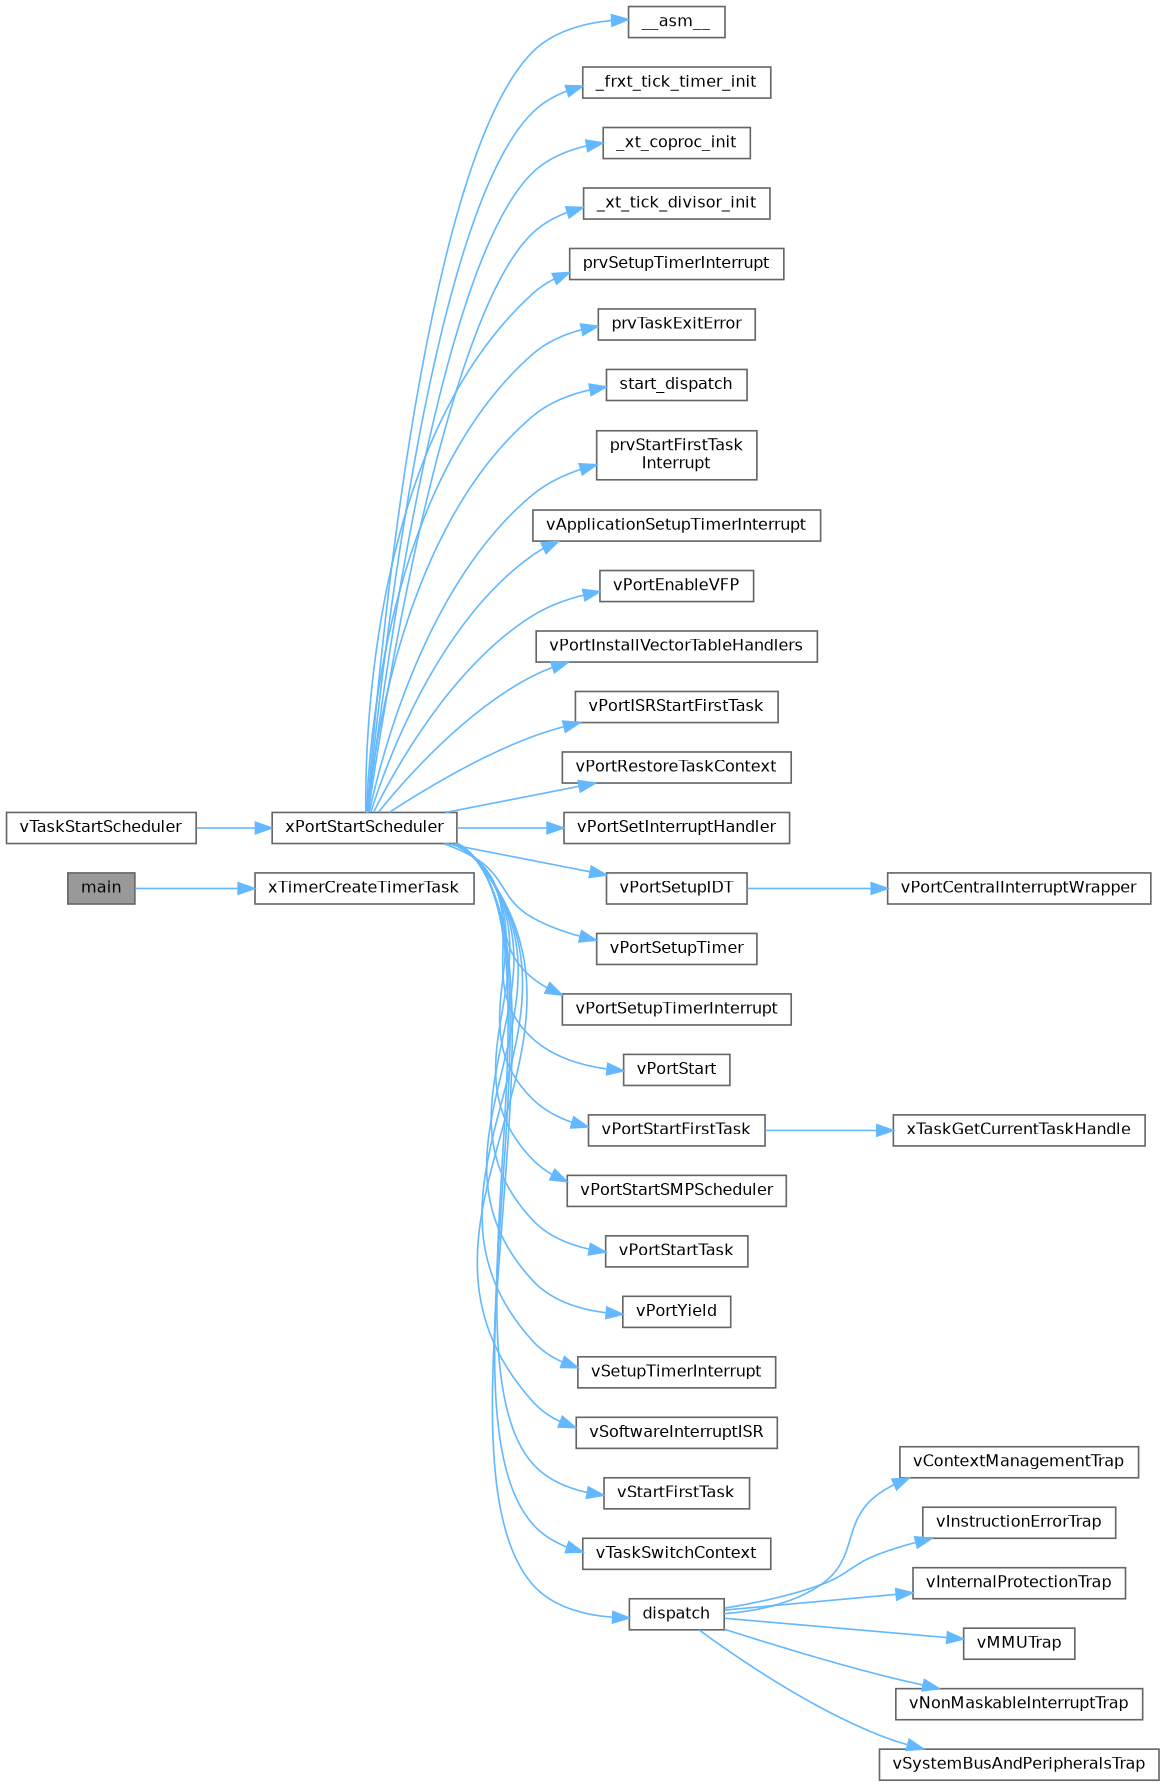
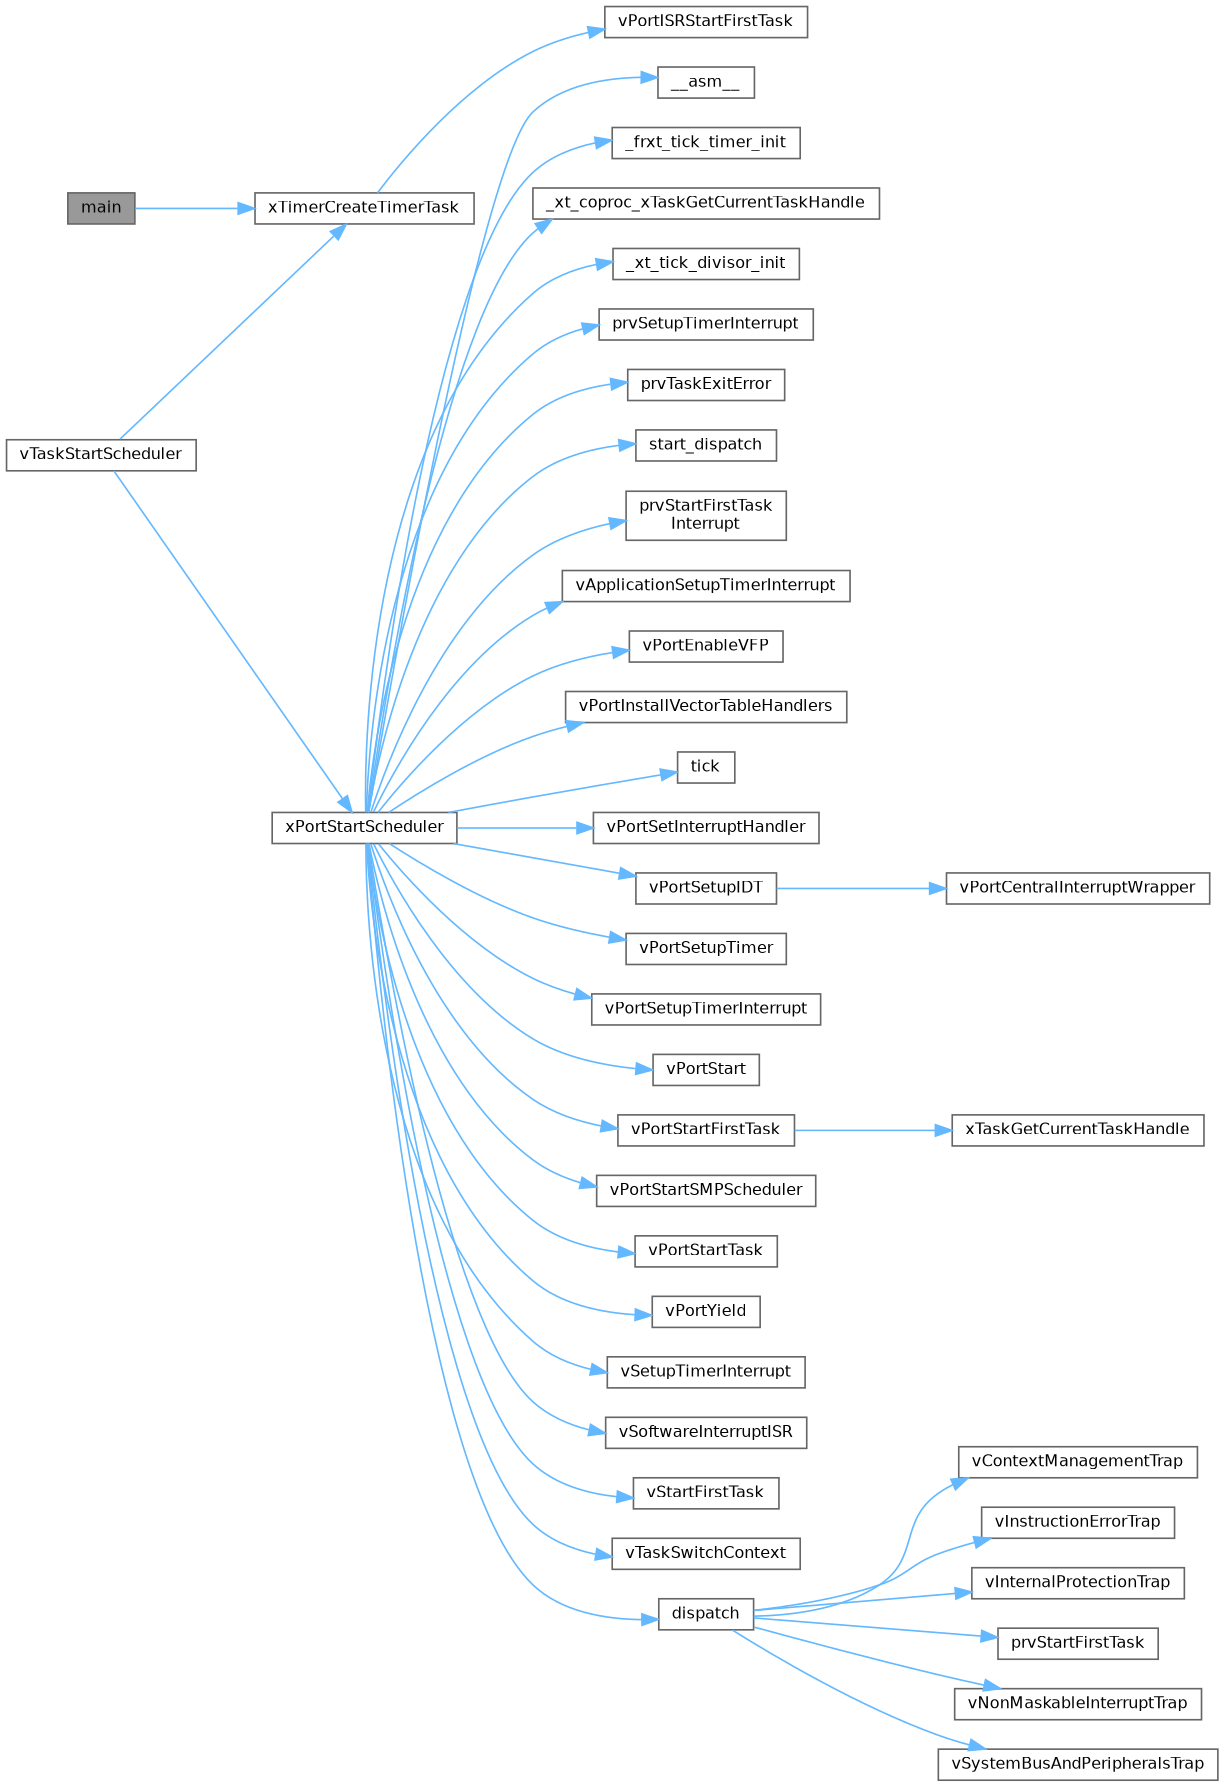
(677, 143) -> (706, 204)
none -> (227, 338)
(473, 763) -> (470, 94)
(677, 768) -> (706, 768)
(1019, 1644) -> (1078, 1644)
